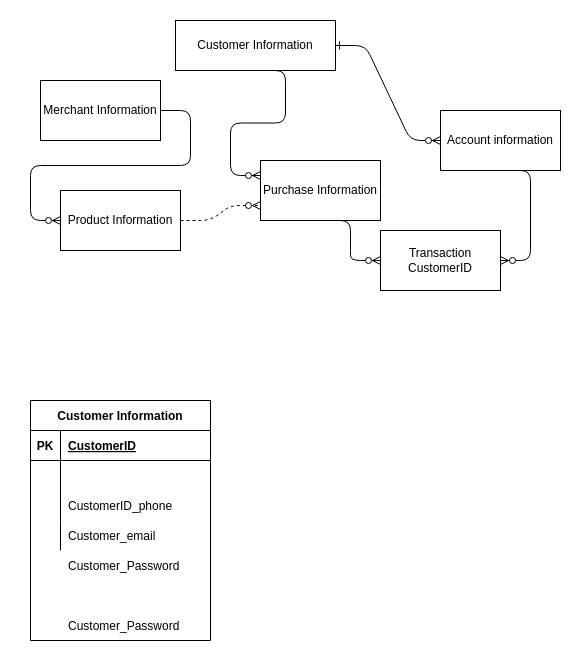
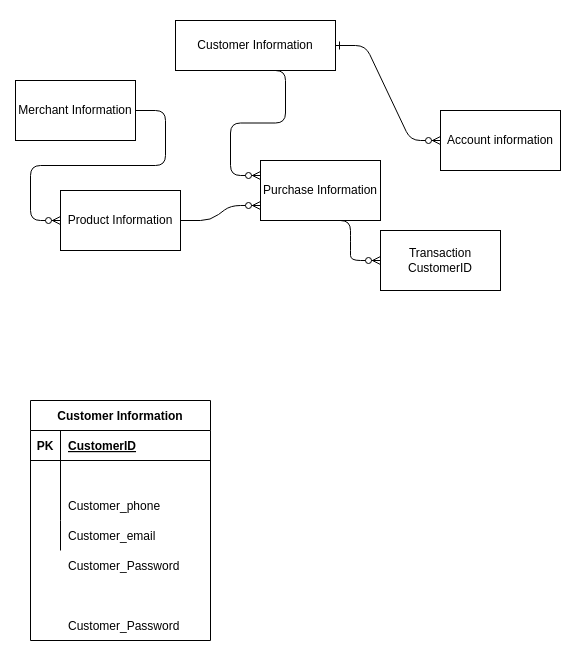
(101, 111) -> (76, 111)
(222, 212) -> (222, 212)
(531, 226) -> none
(122, 506) -> (115, 506)
